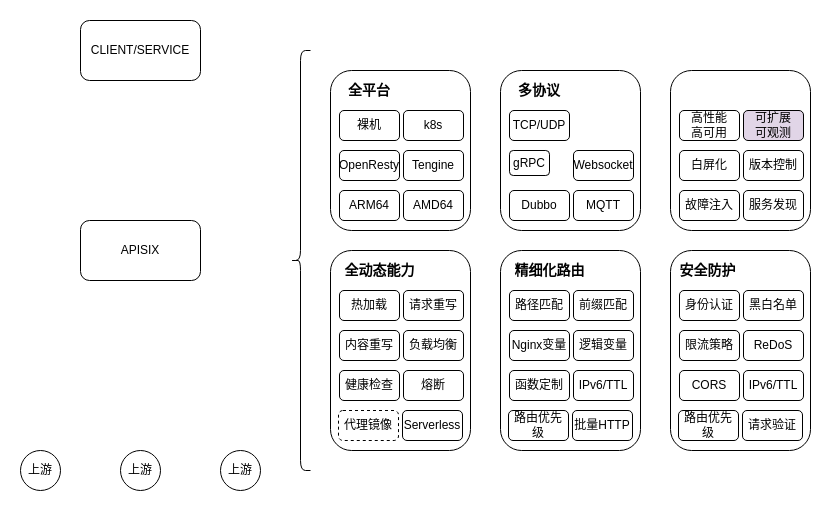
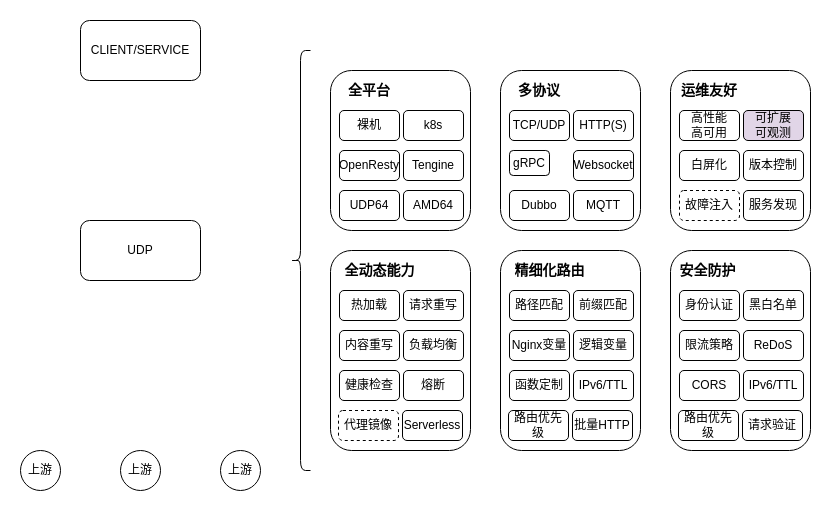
none -> (710, 91)
none -> (604, 126)
(370, 206) -> (370, 206)
(710, 206) -> (710, 206)
(141, 251) -> (141, 251)
